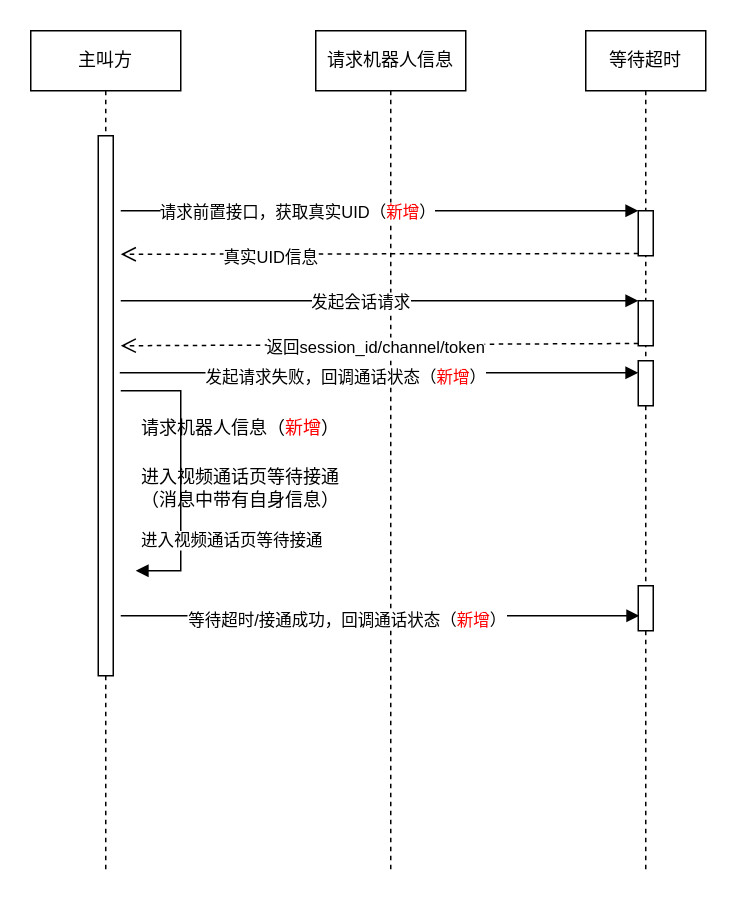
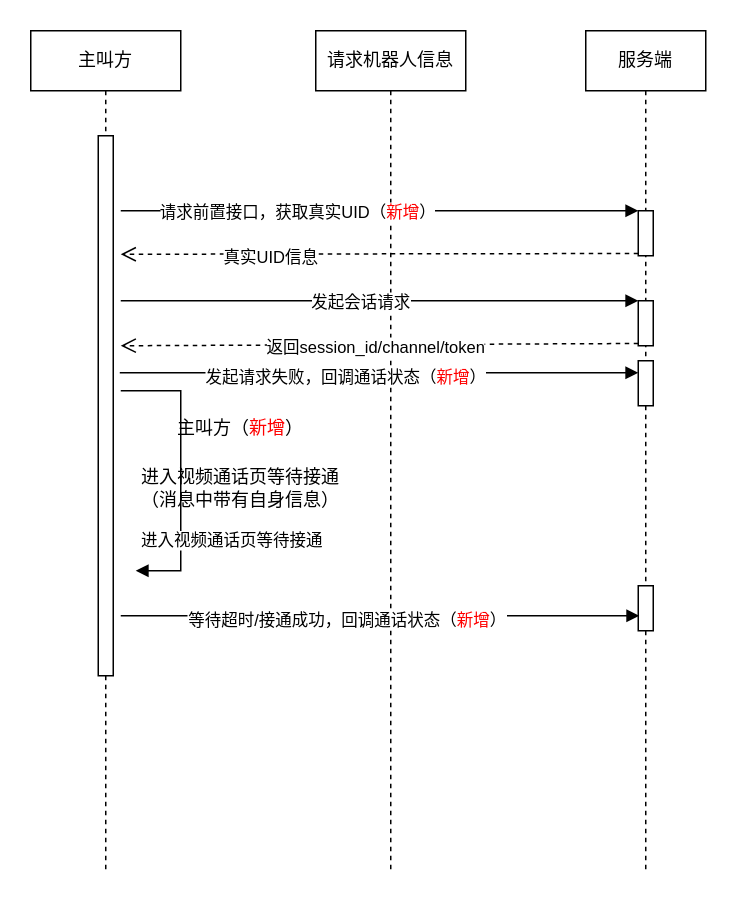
(646, 61) -> (646, 61)
(241, 428) -> (241, 428)
